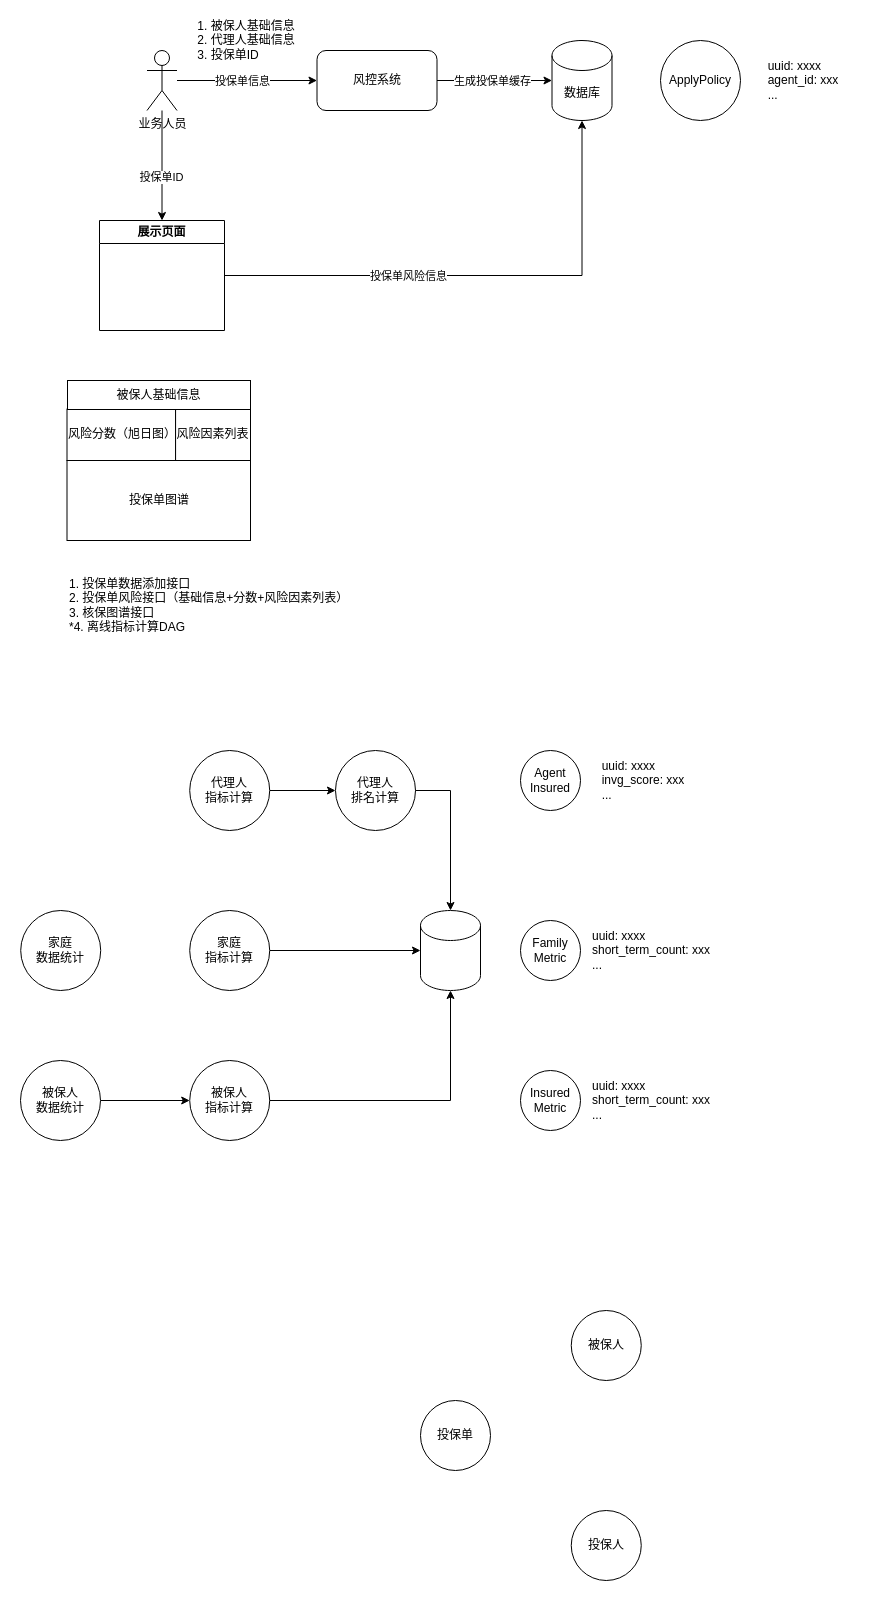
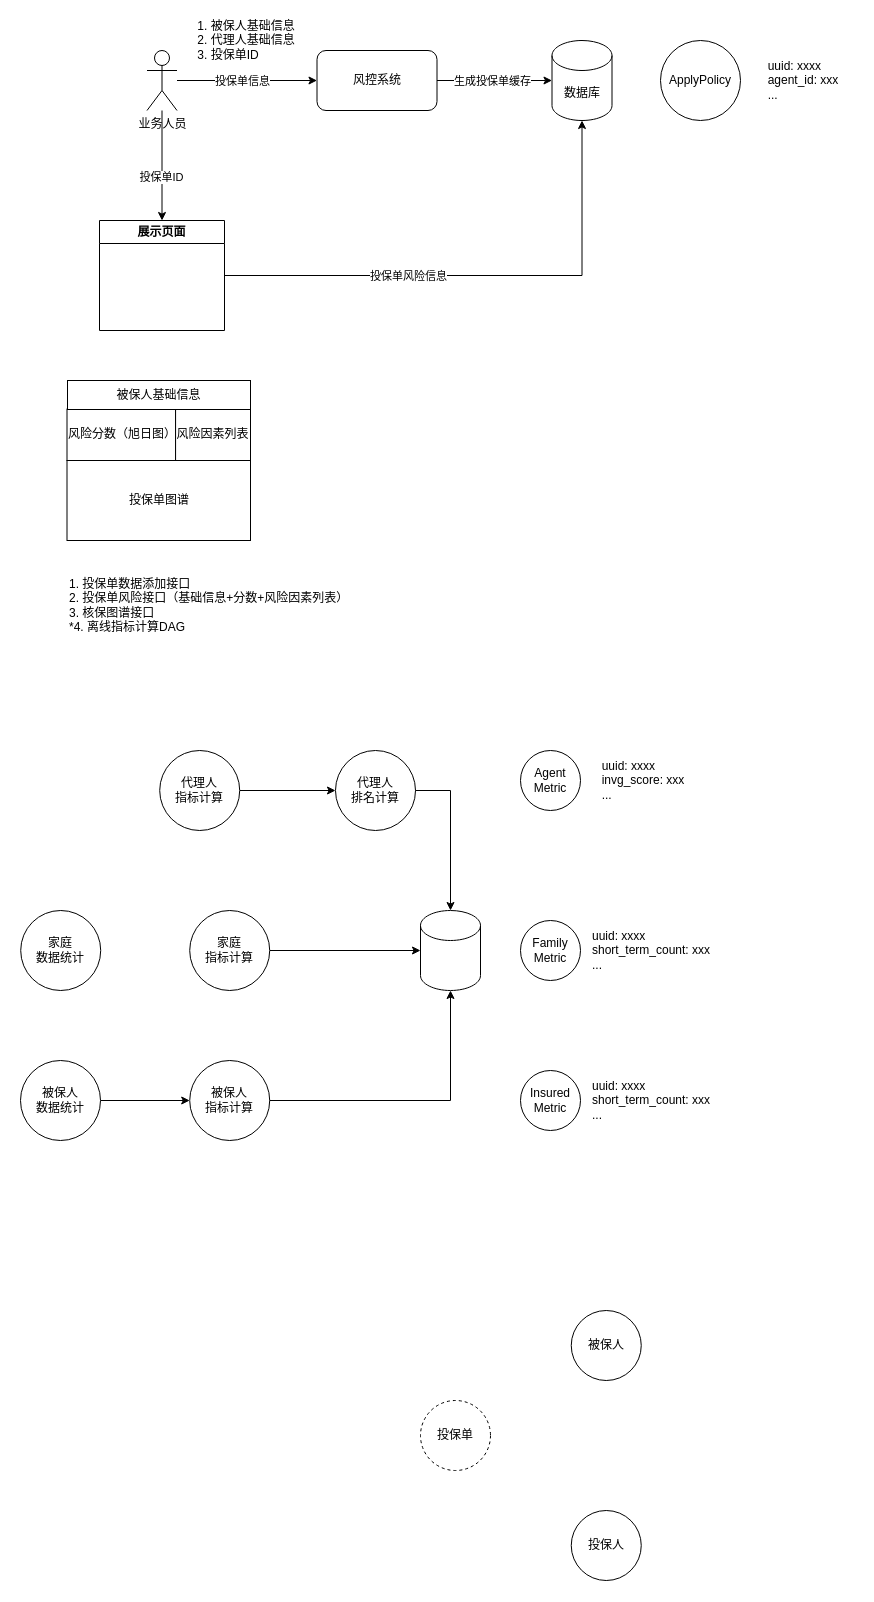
(551, 781) -> (551, 781)
(230, 791) -> (200, 791)
(456, 1436) -> (456, 1436)
